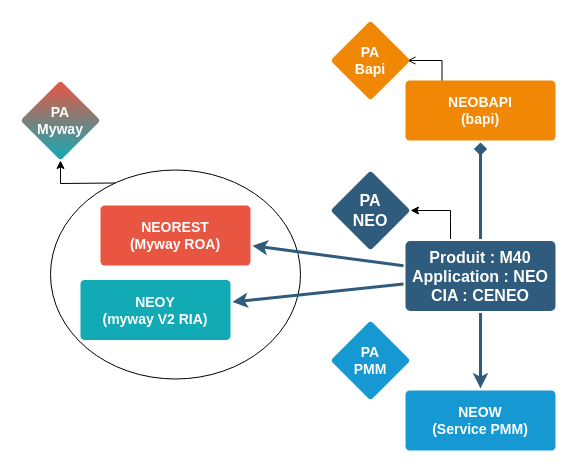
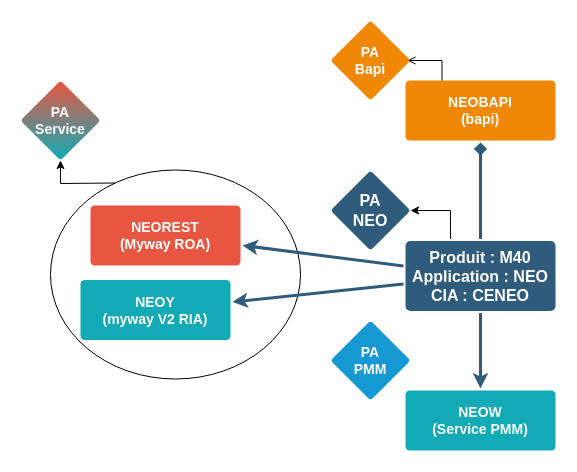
(61, 121) -> (61, 121)
(176, 236) -> (166, 236)
(481, 421) -> (481, 421)
